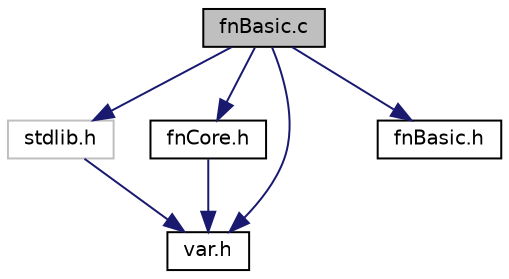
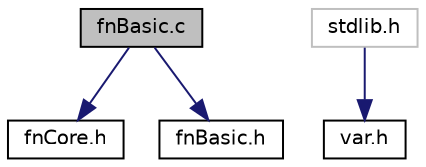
(171, 79) -> none
(289, 138) -> none
(208, 185) -> none
